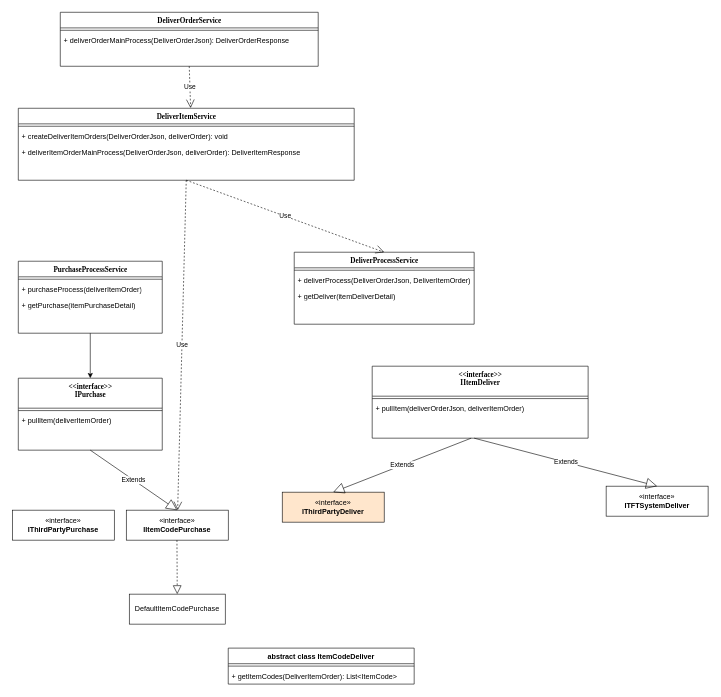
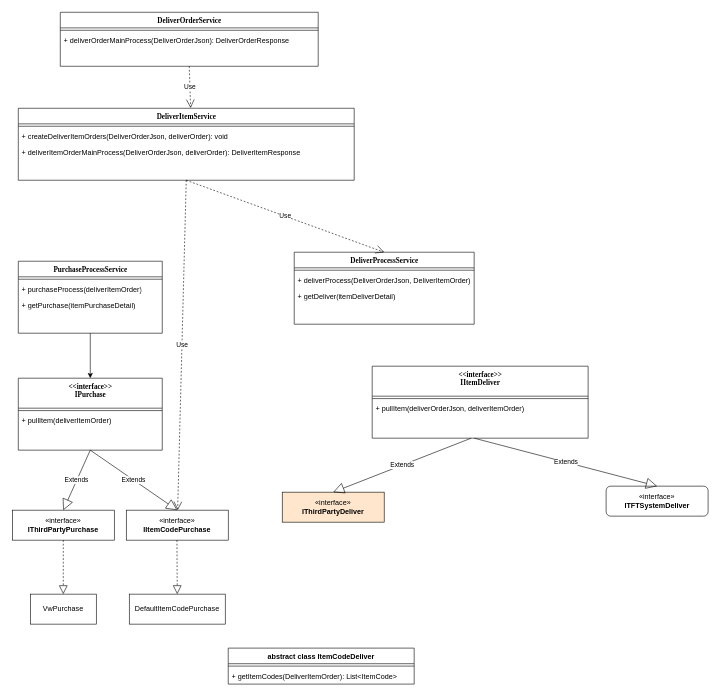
none -> (79, 476)
(657, 501) -> (657, 501)
none -> (63, 563)
none -> (63, 609)
